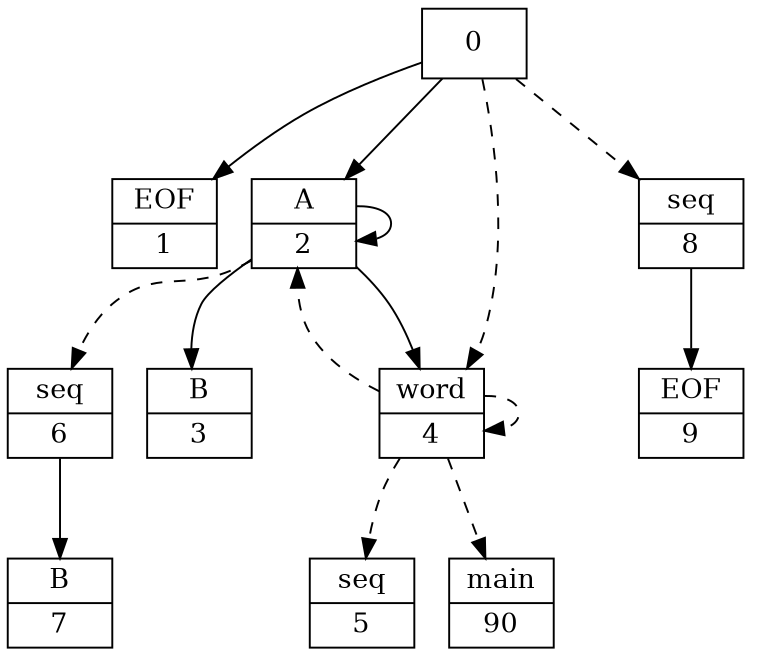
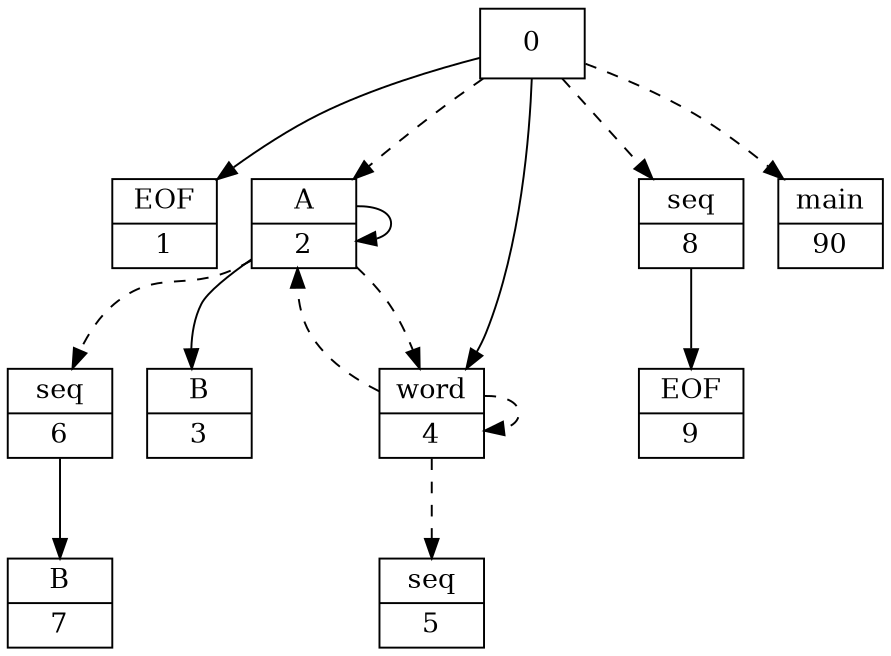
(401, 122) -> (425, 121)
(498, 216) -> (517, 218)
(390, 305) -> (390, 305)
(463, 499) -> (681, 107)
